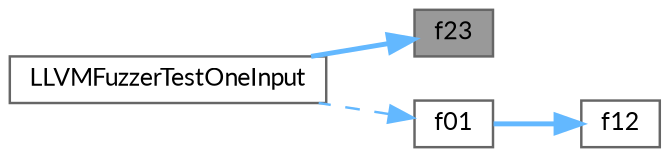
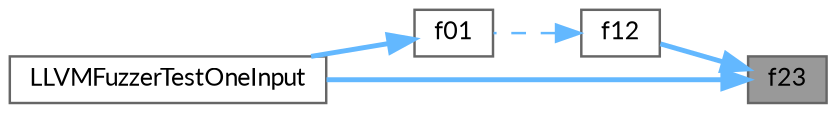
none -> (692, 53)
(354, 109) -> (350, 50)
(524, 124) -> (524, 33)
